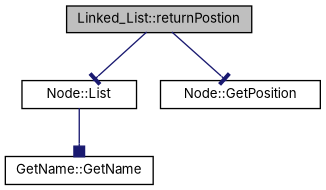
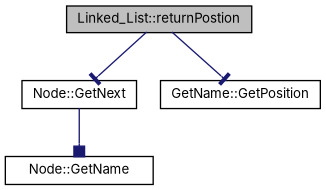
(79, 95) -> (79, 95)
(240, 95) -> (240, 95)
(79, 170) -> (79, 170)
